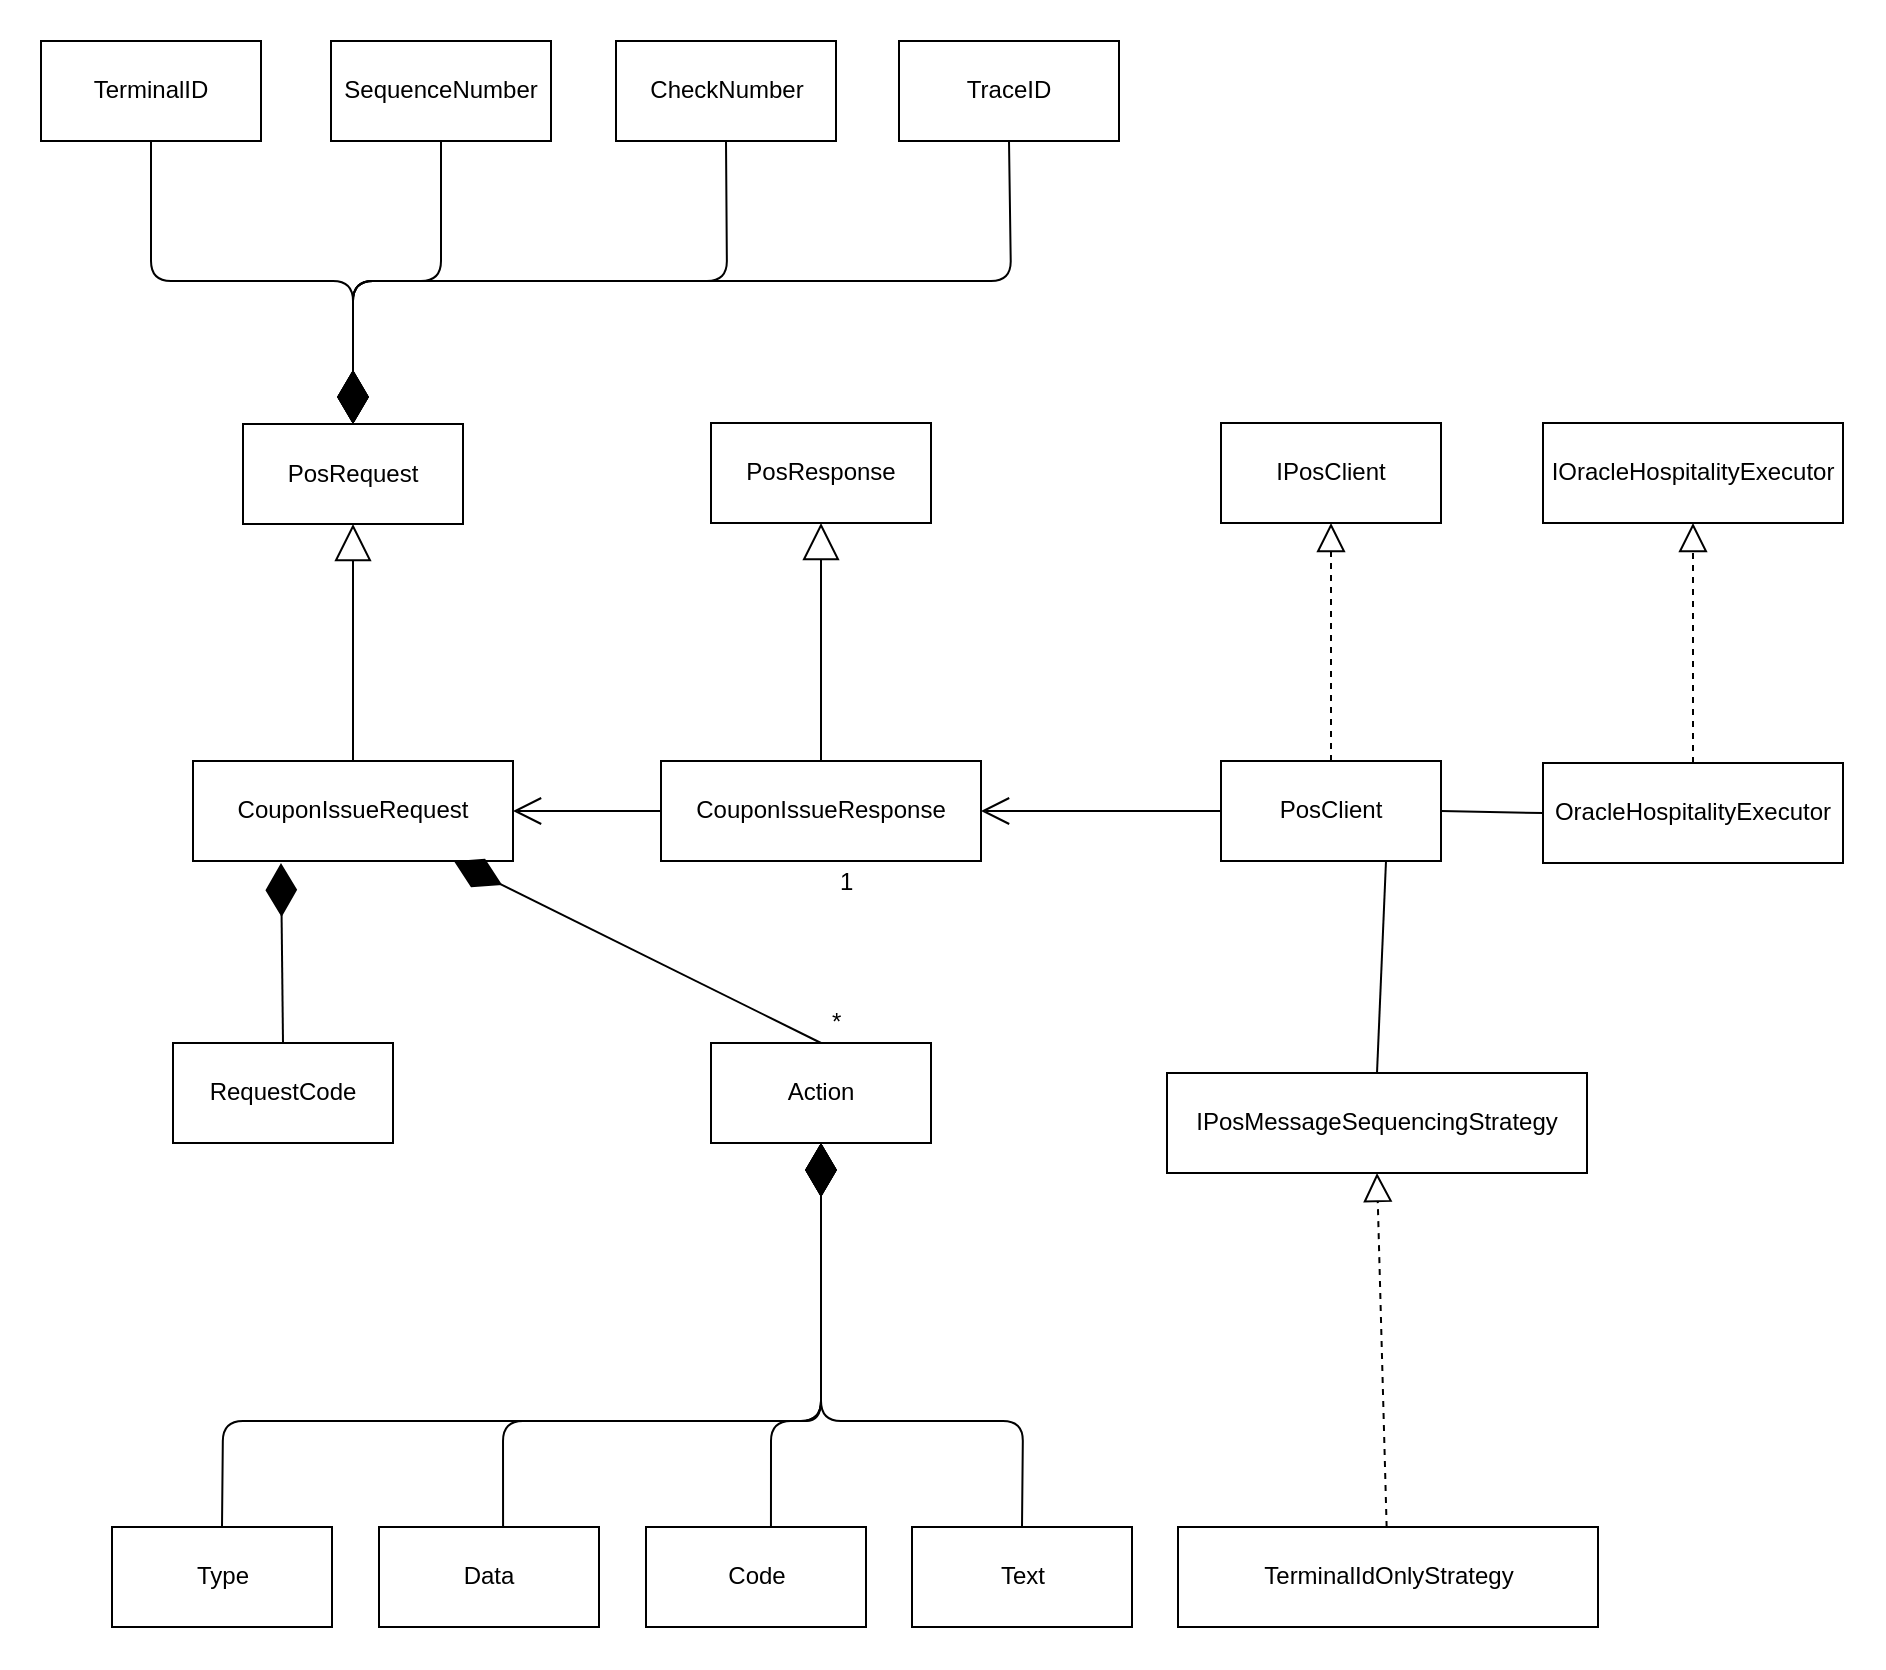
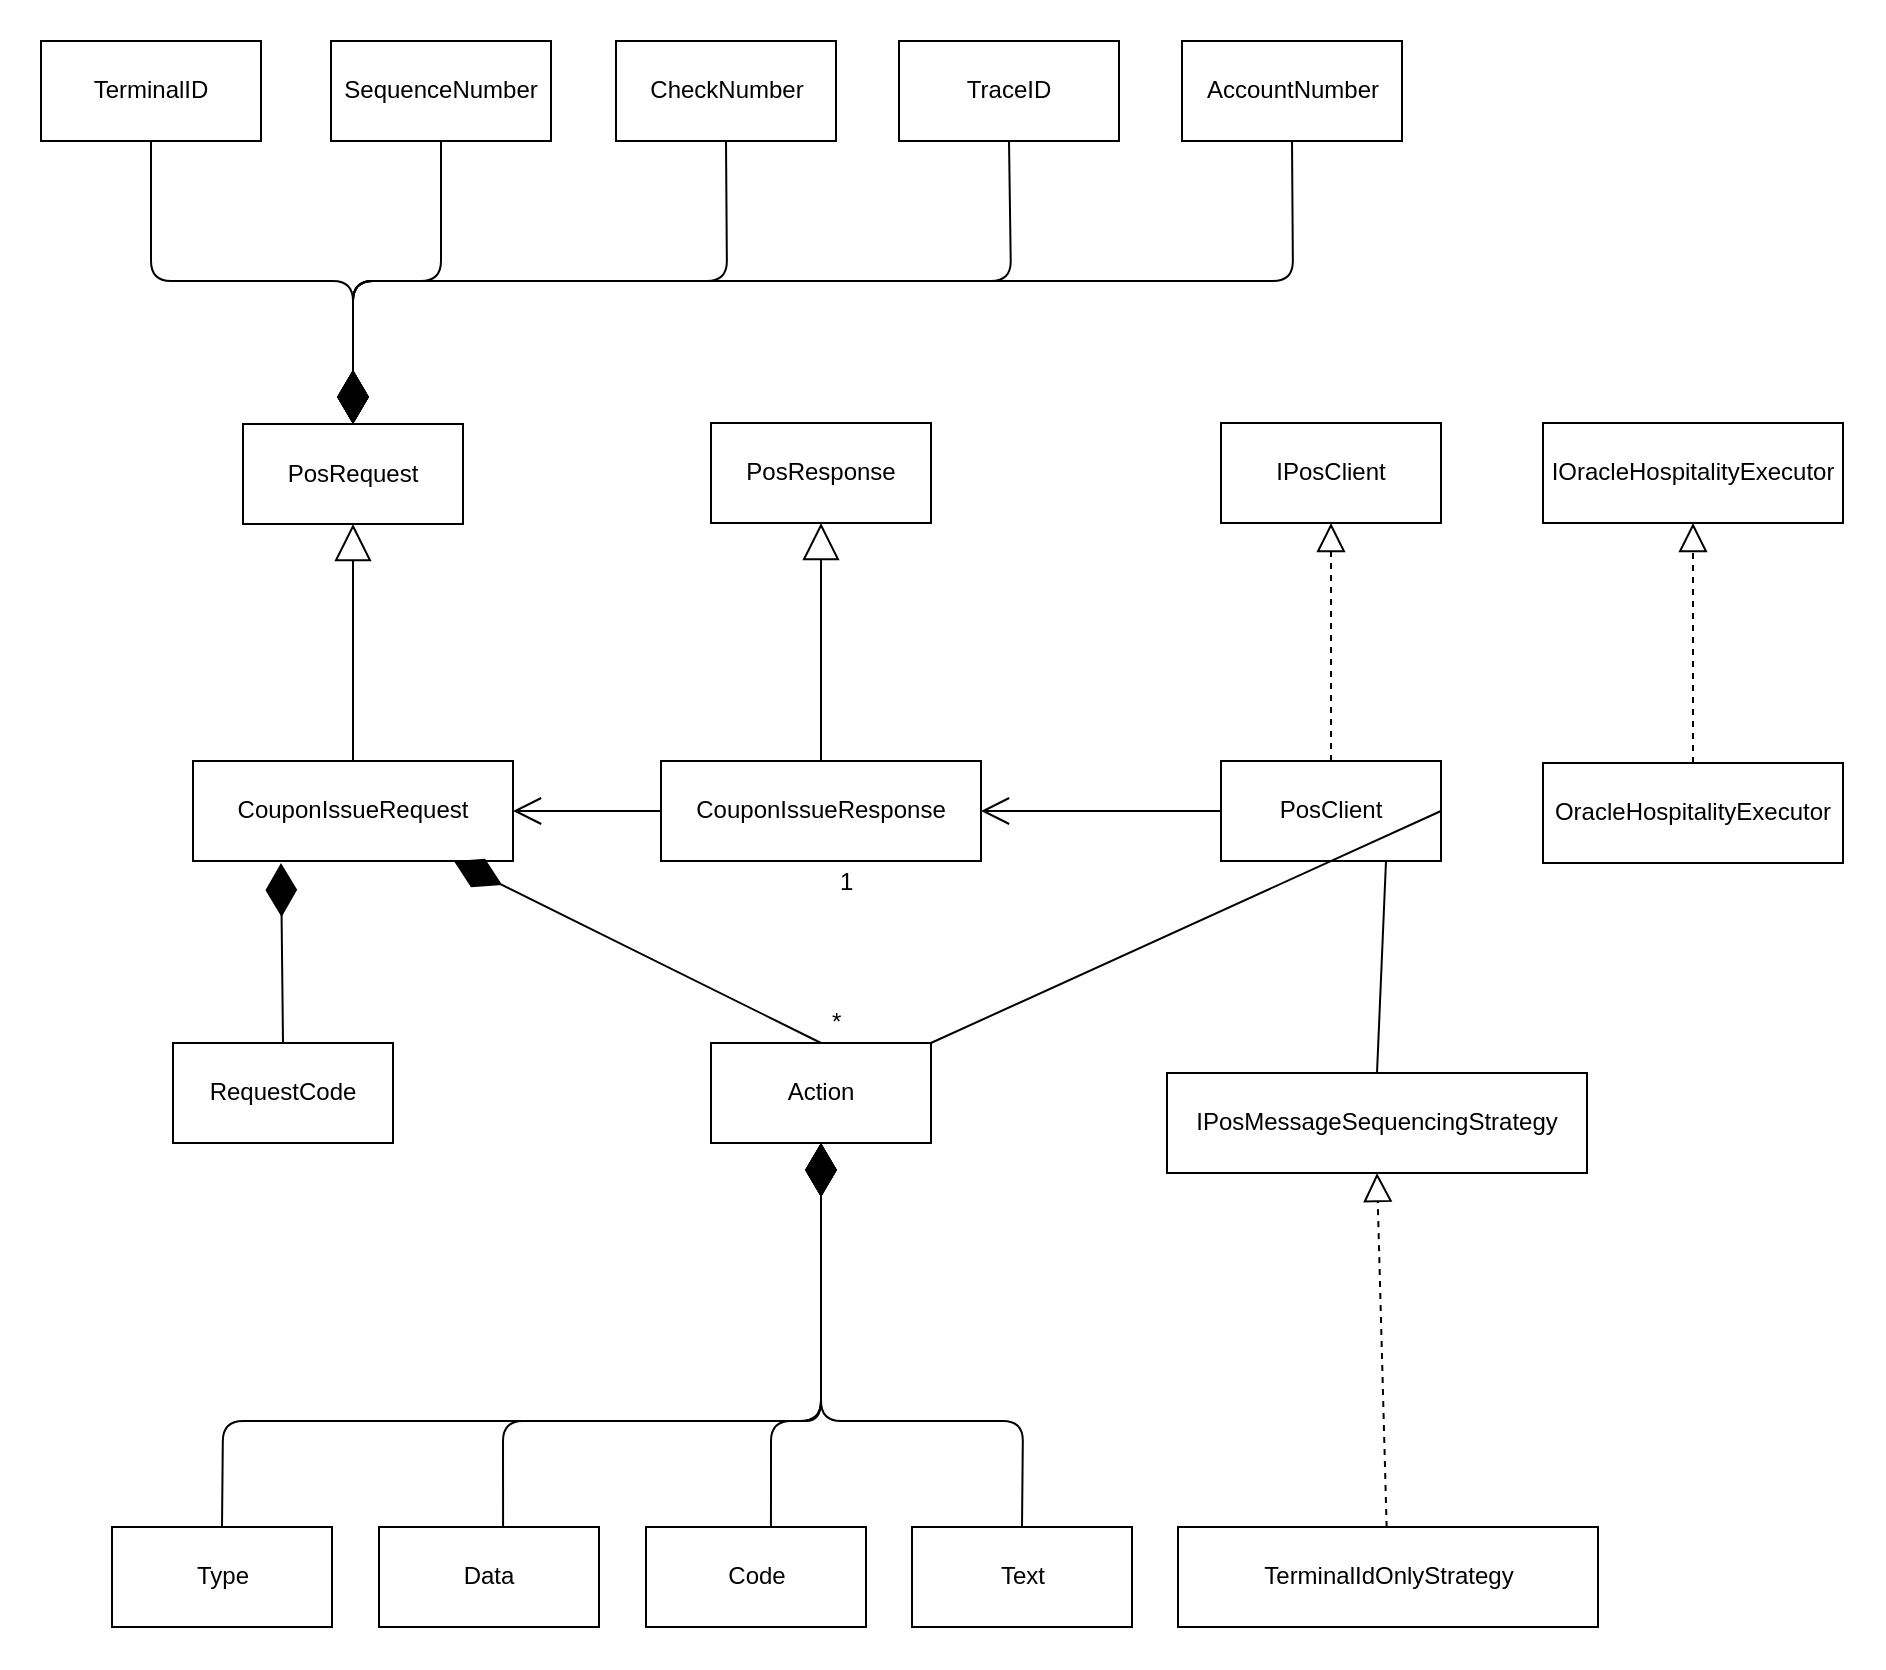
none -> (1292, 91)
none -> (1211, 281)
(1492, 812) -> (1186, 927)
